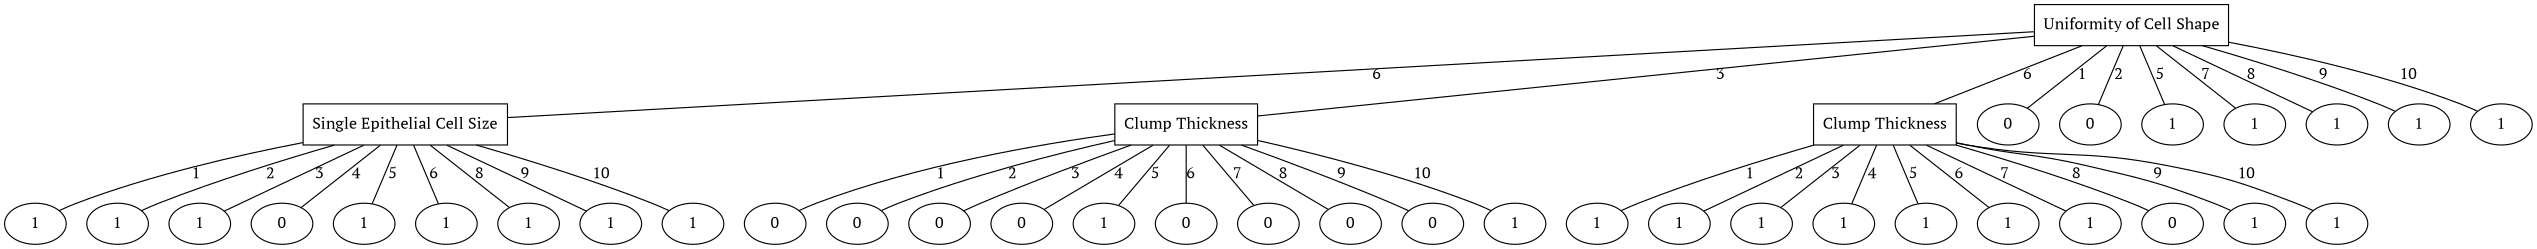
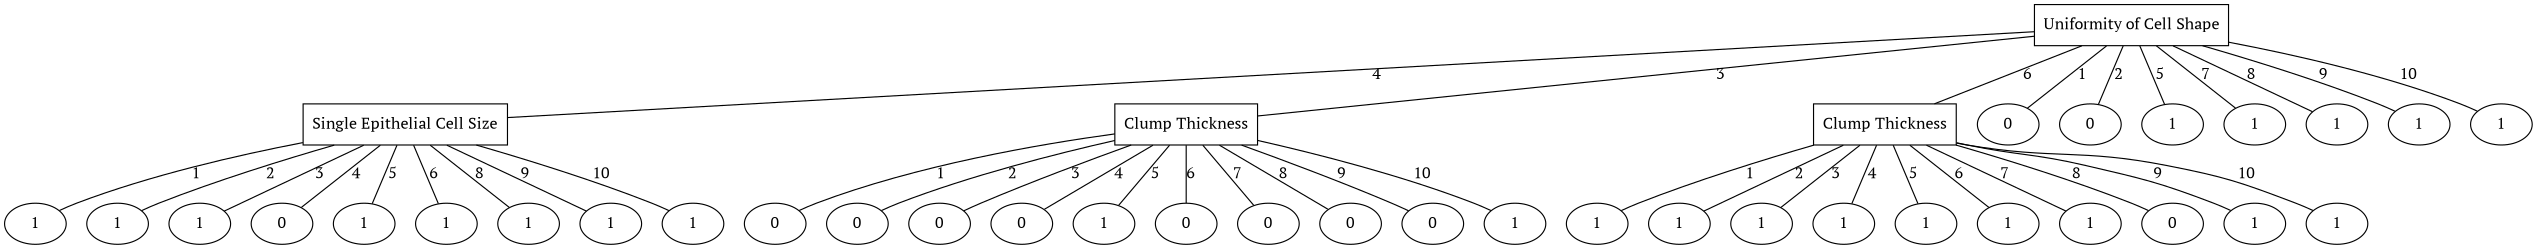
(1377, 75) -> (1377, 75)
